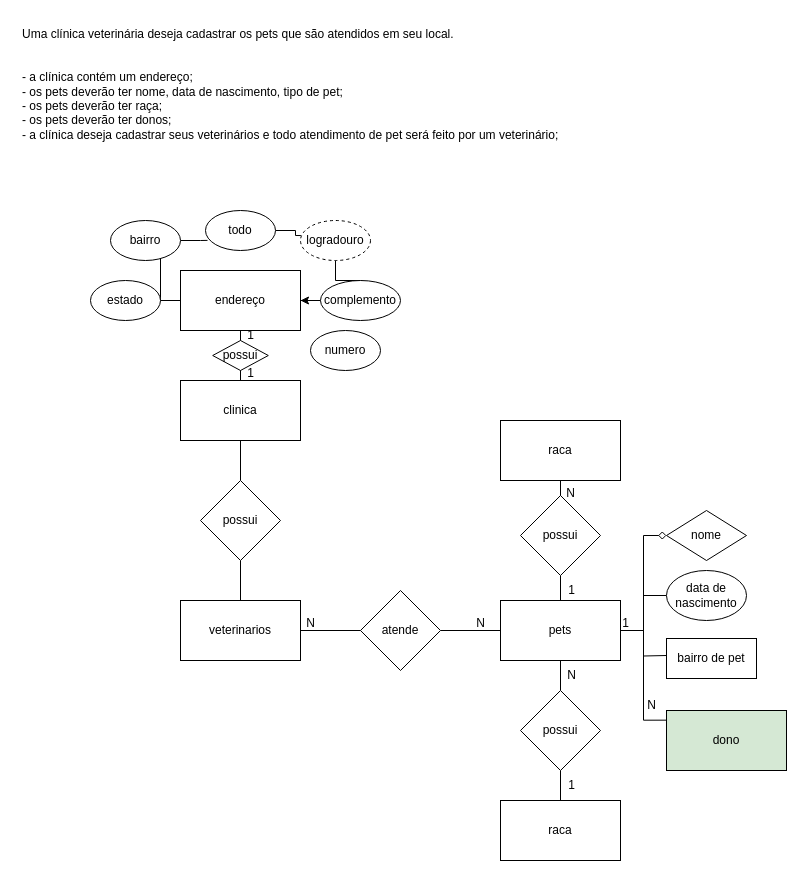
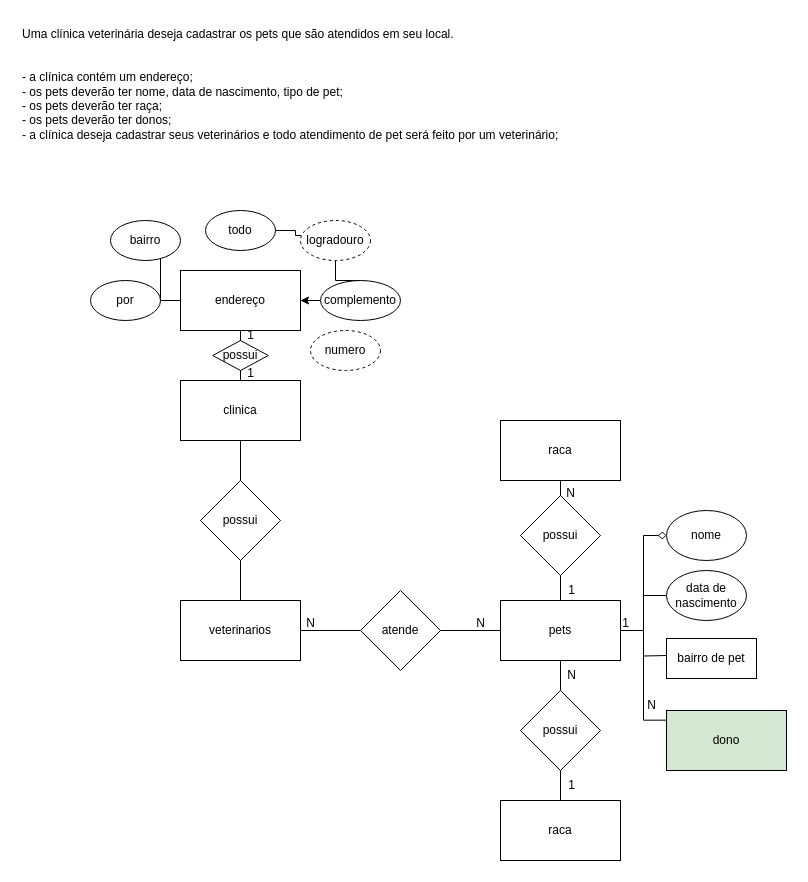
(194, 241) -> none
(126, 301) -> (126, 301)
(346, 351) -> (346, 351)
(707, 536) -> (707, 536)
